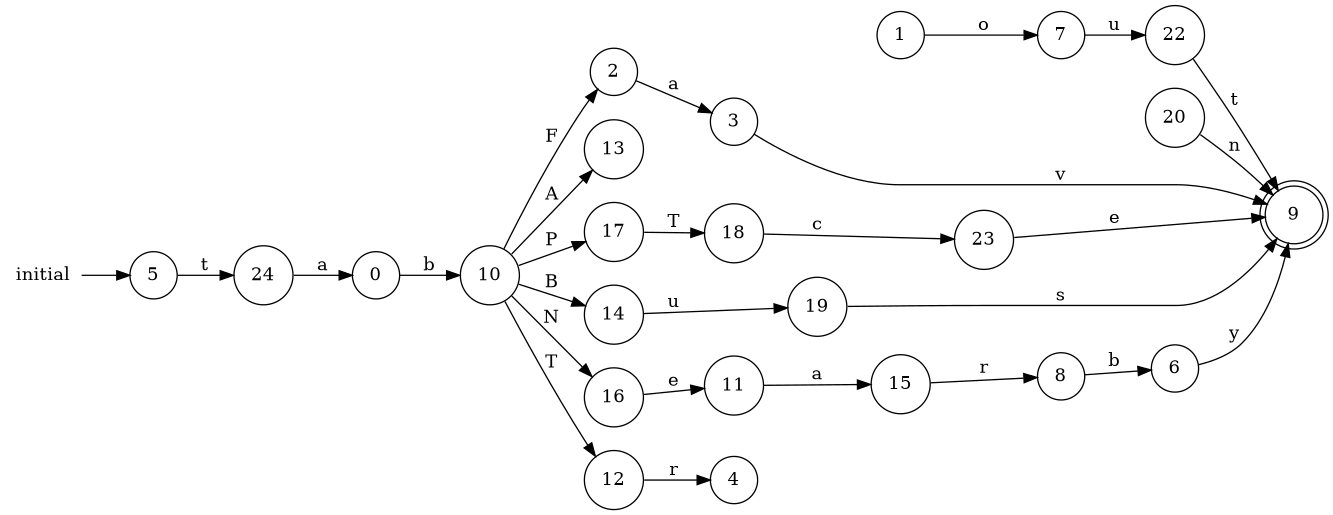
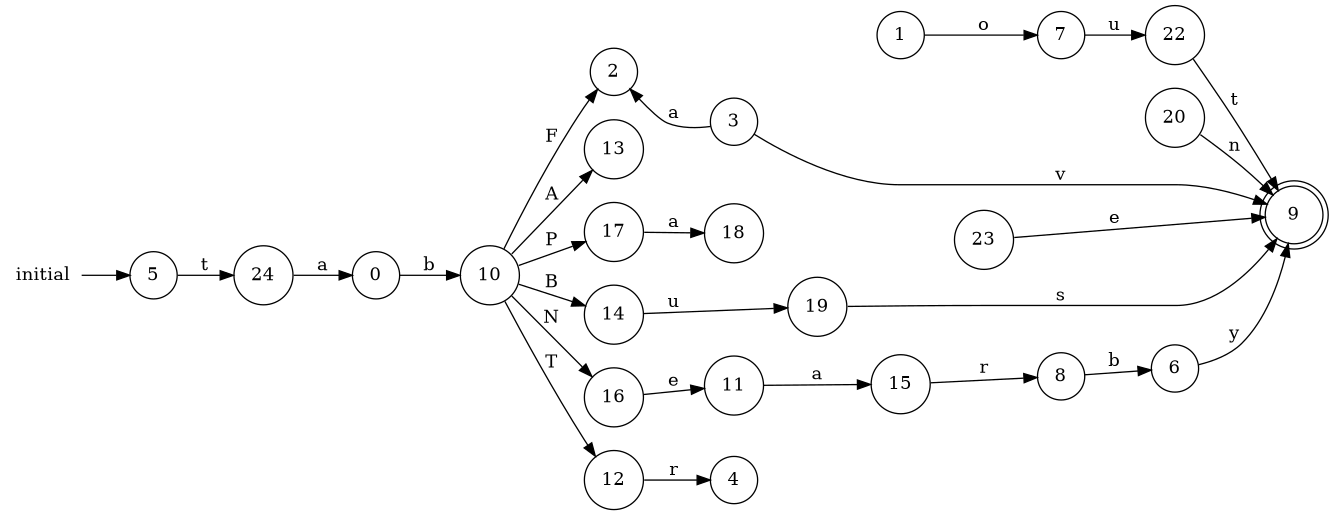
(668, 94) -> (671, 124)
(674, 222) -> (674, 222)
(852, 236) -> none
